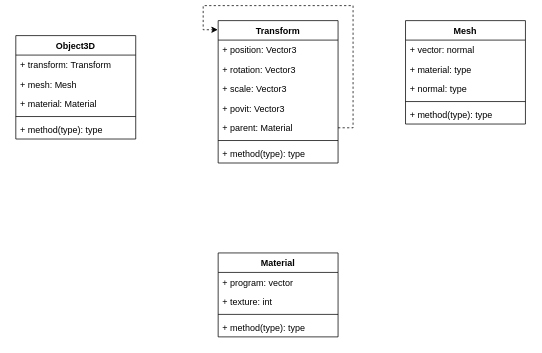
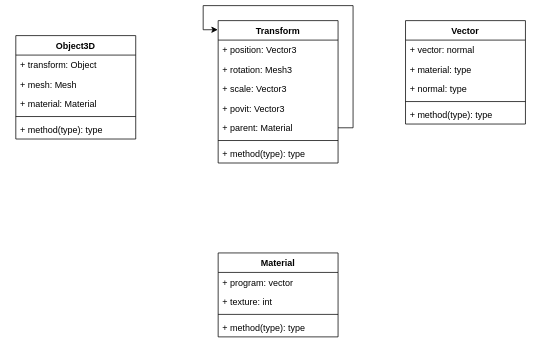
(330, 6) -> (330, 6)
(465, 31) -> (465, 31)
(71, 65) -> (64, 65)
(265, 70) -> (260, 70)
